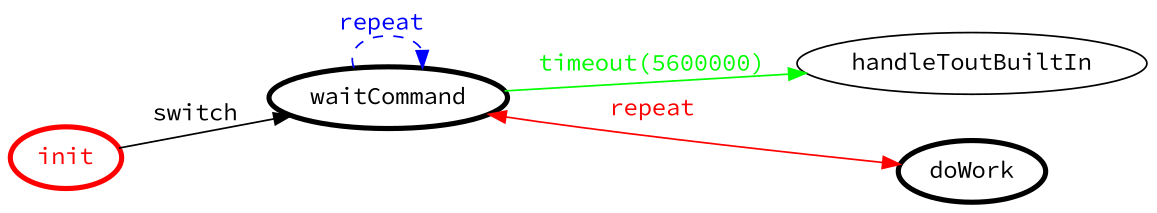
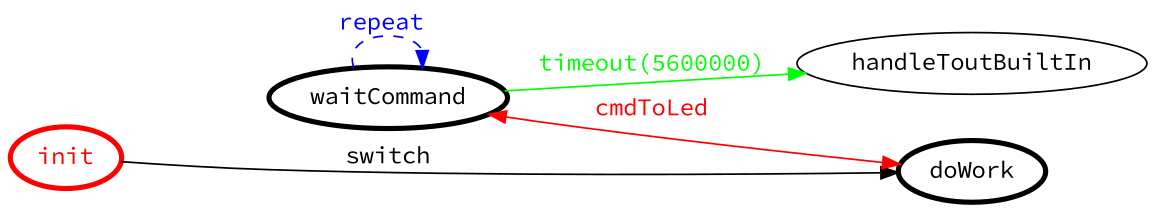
(652, 109) -> (652, 109)
(197, 133) -> (501, 174)
